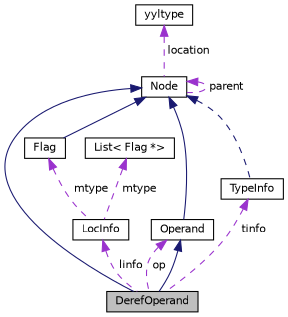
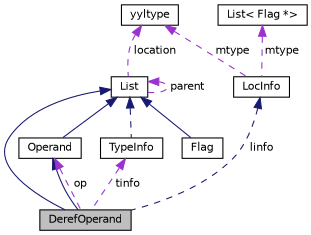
(164, 87) -> (129, 87)
(68, 196) -> (211, 54)
(118, 274) -> (210, 177)
